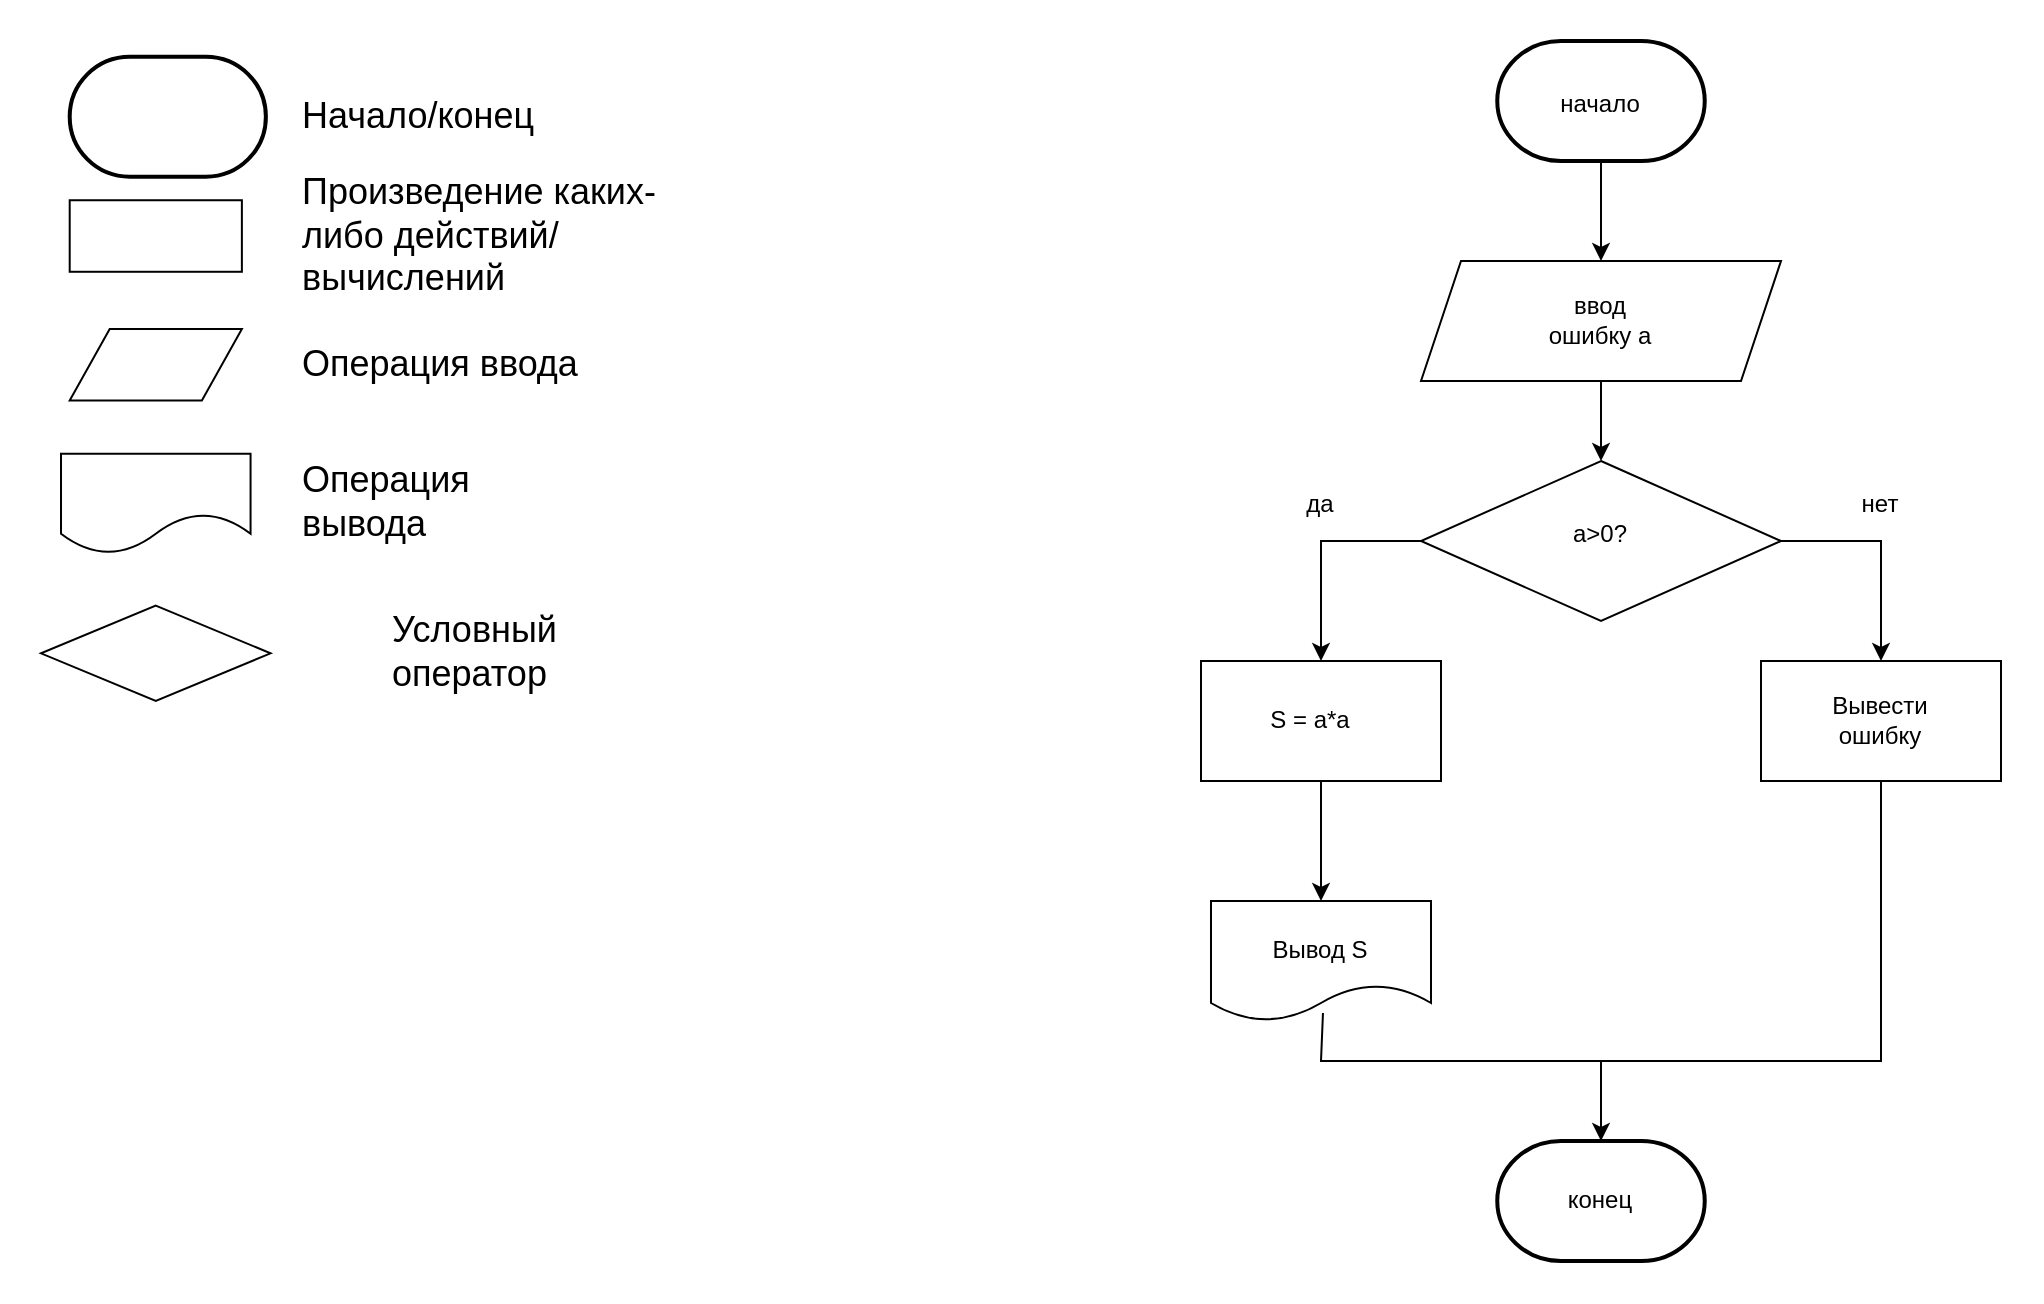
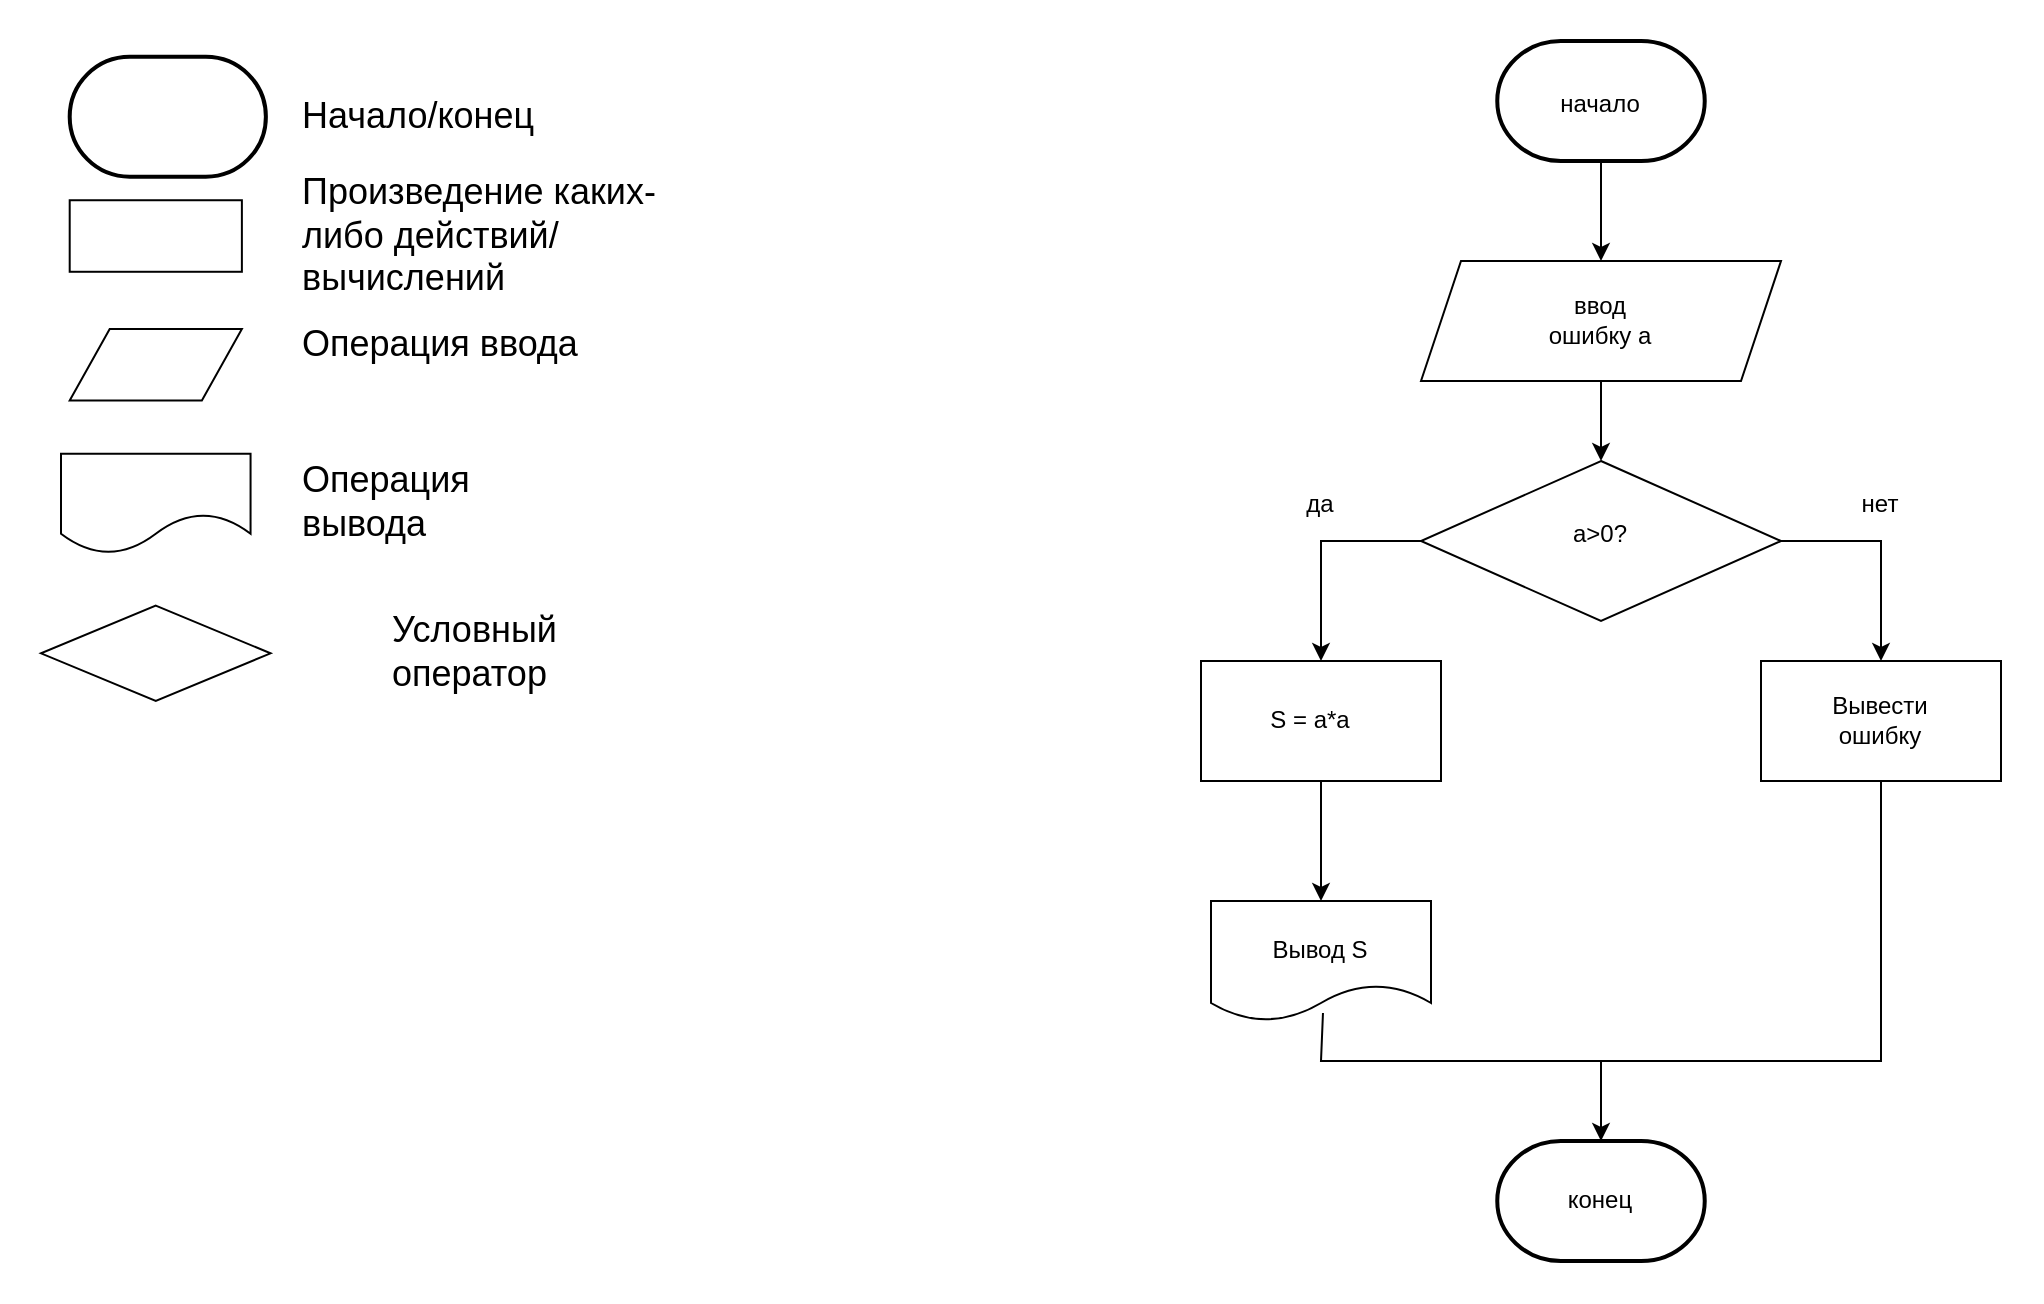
(450, 365) -> (450, 345)
